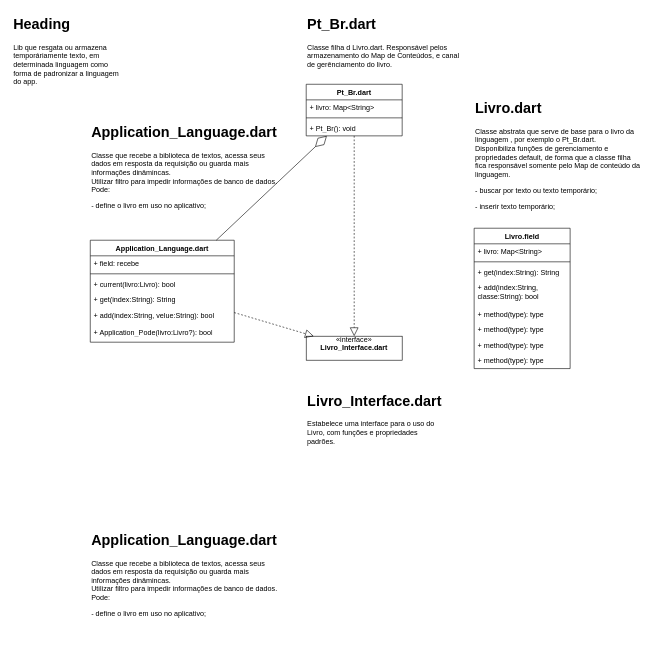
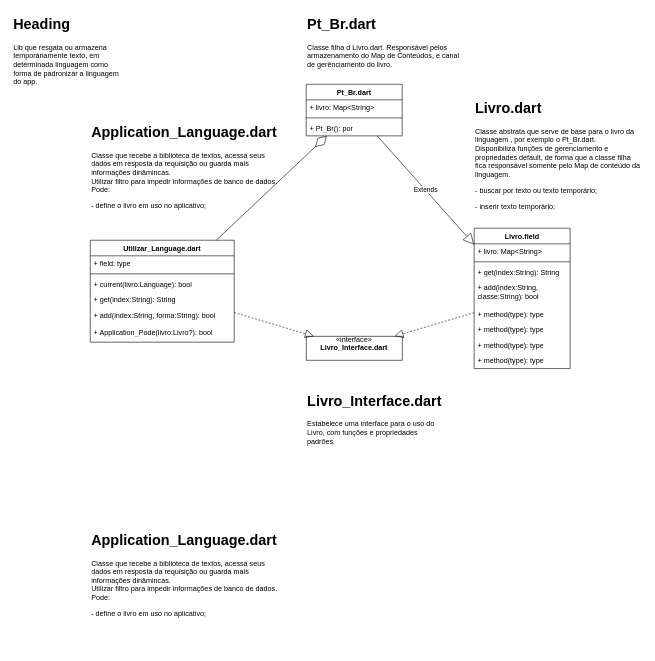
(336, 129) -> (335, 129)
none -> (422, 186)
(354, 232) -> none
(162, 249) -> (162, 249)
(119, 264) -> (115, 264)
(143, 285) -> (150, 285)
(161, 316) -> (162, 316)
none -> (438, 324)
